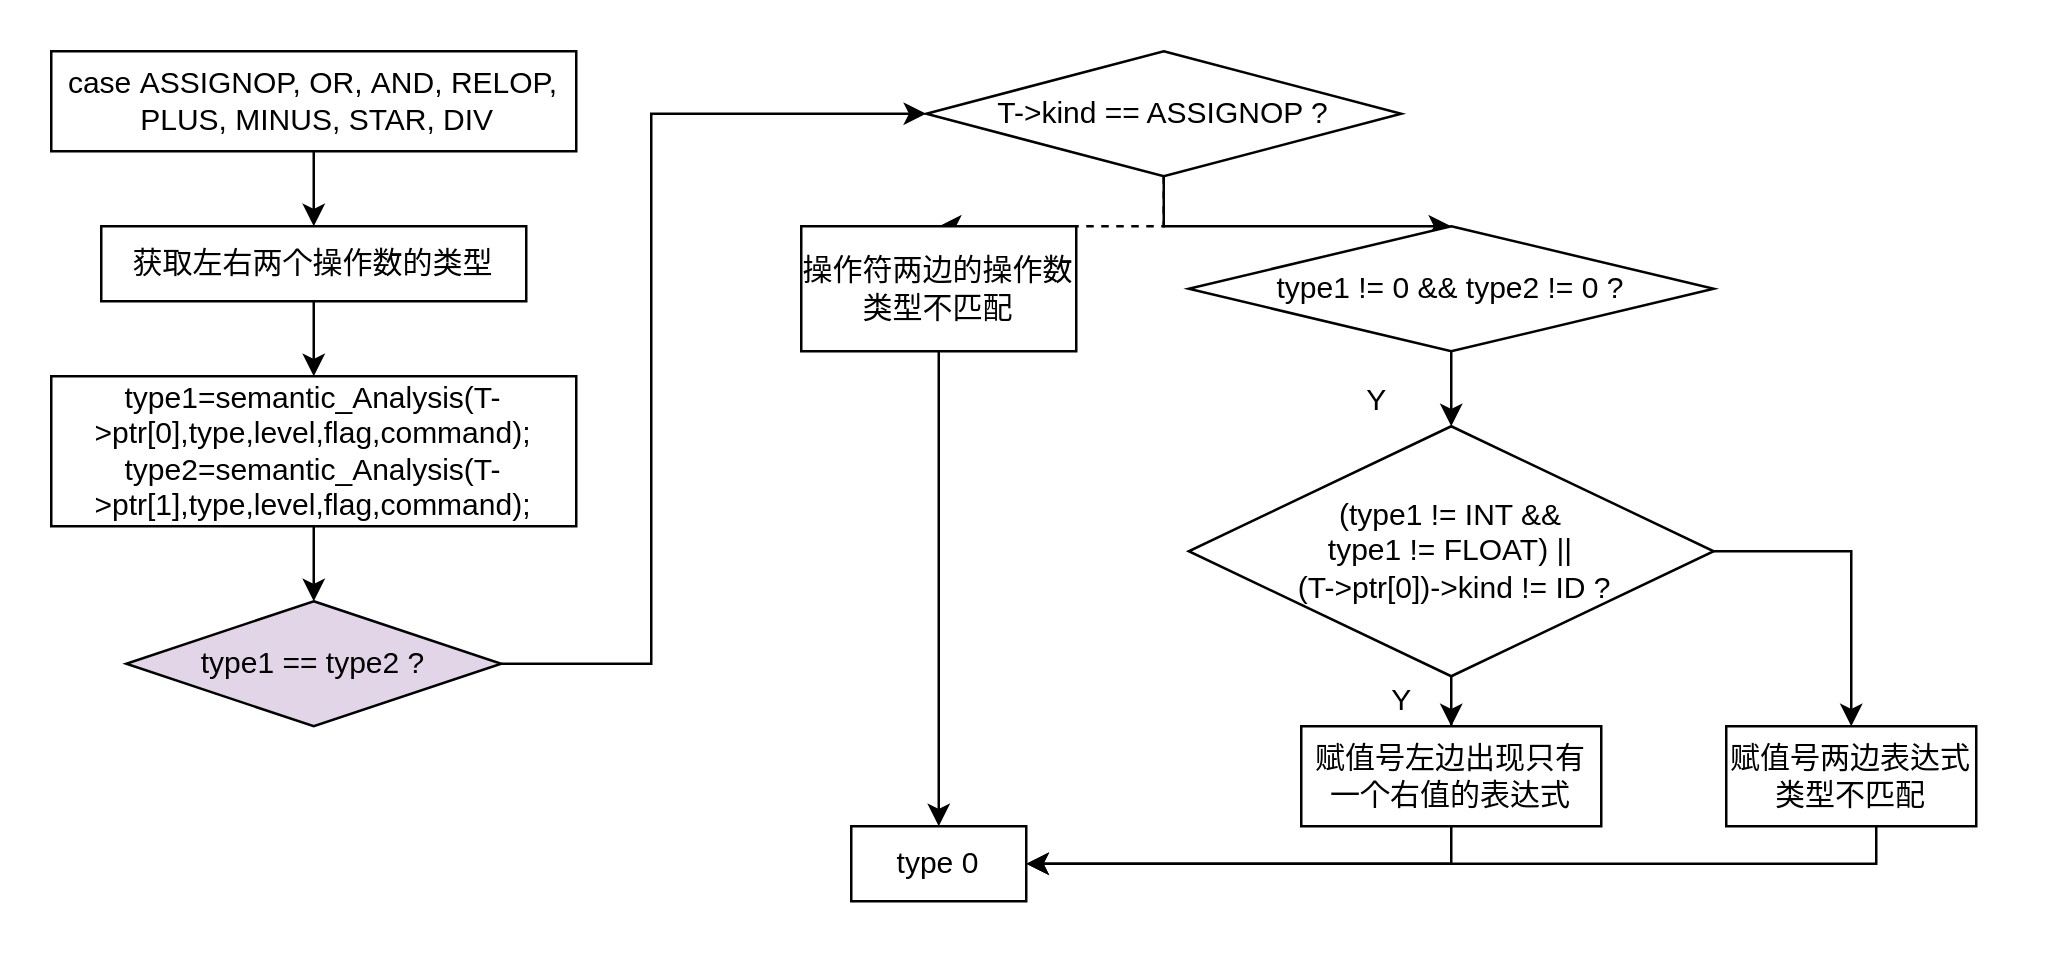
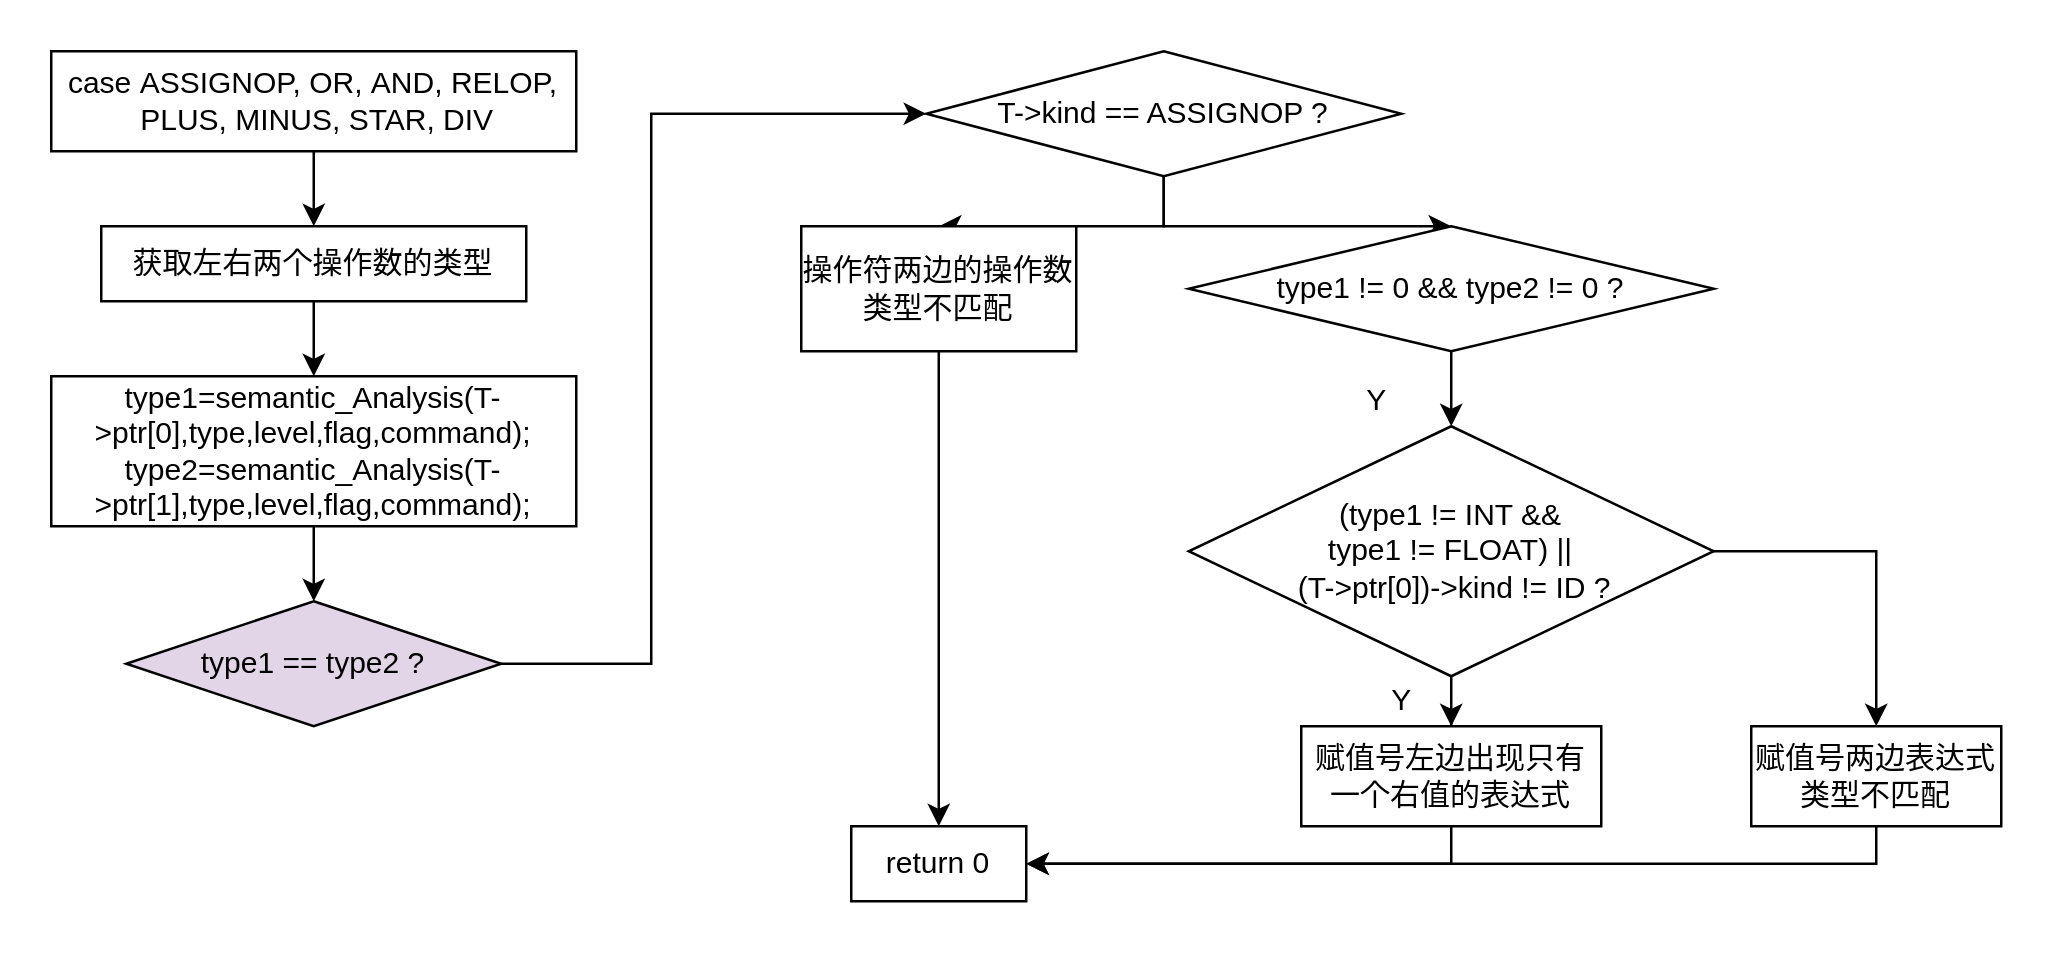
(1117, 226) -> (1117, 226)
(1851, 776) -> (1876, 776)
(939, 864) -> (939, 864)
